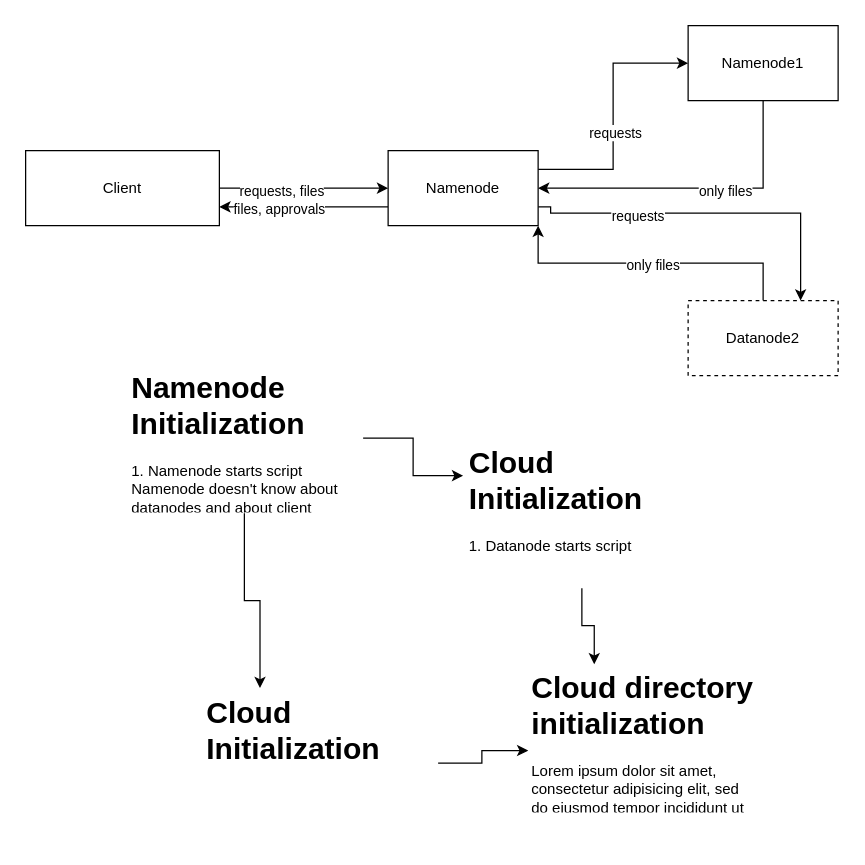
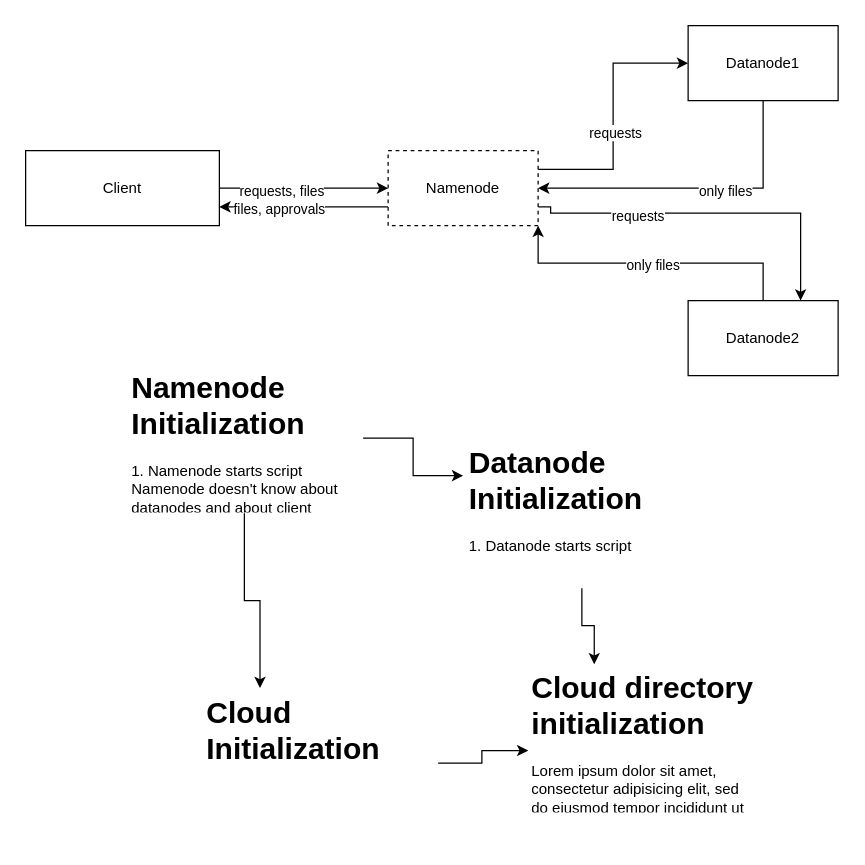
(763, 63) -> (763, 63)
(463, 188) -> (463, 188)
(763, 338) -> (763, 338)
(565, 444) -> (565, 444)
